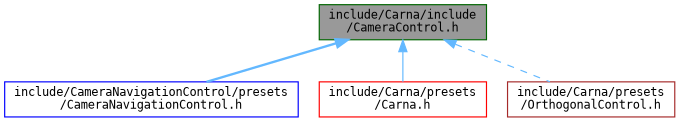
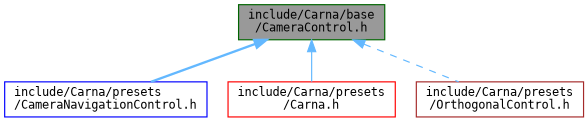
(403, 22) -> (312, 22)
(151, 99) -> (106, 99)
